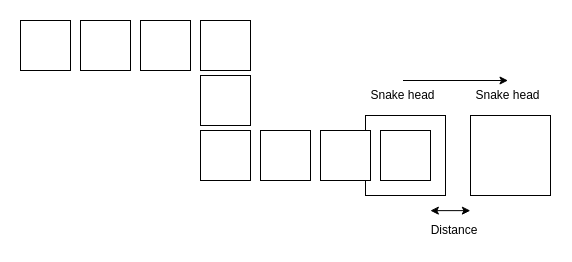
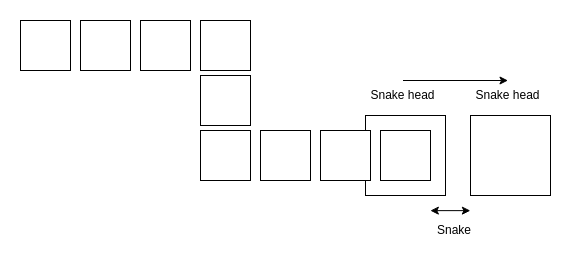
(455, 231) -> (455, 231)
